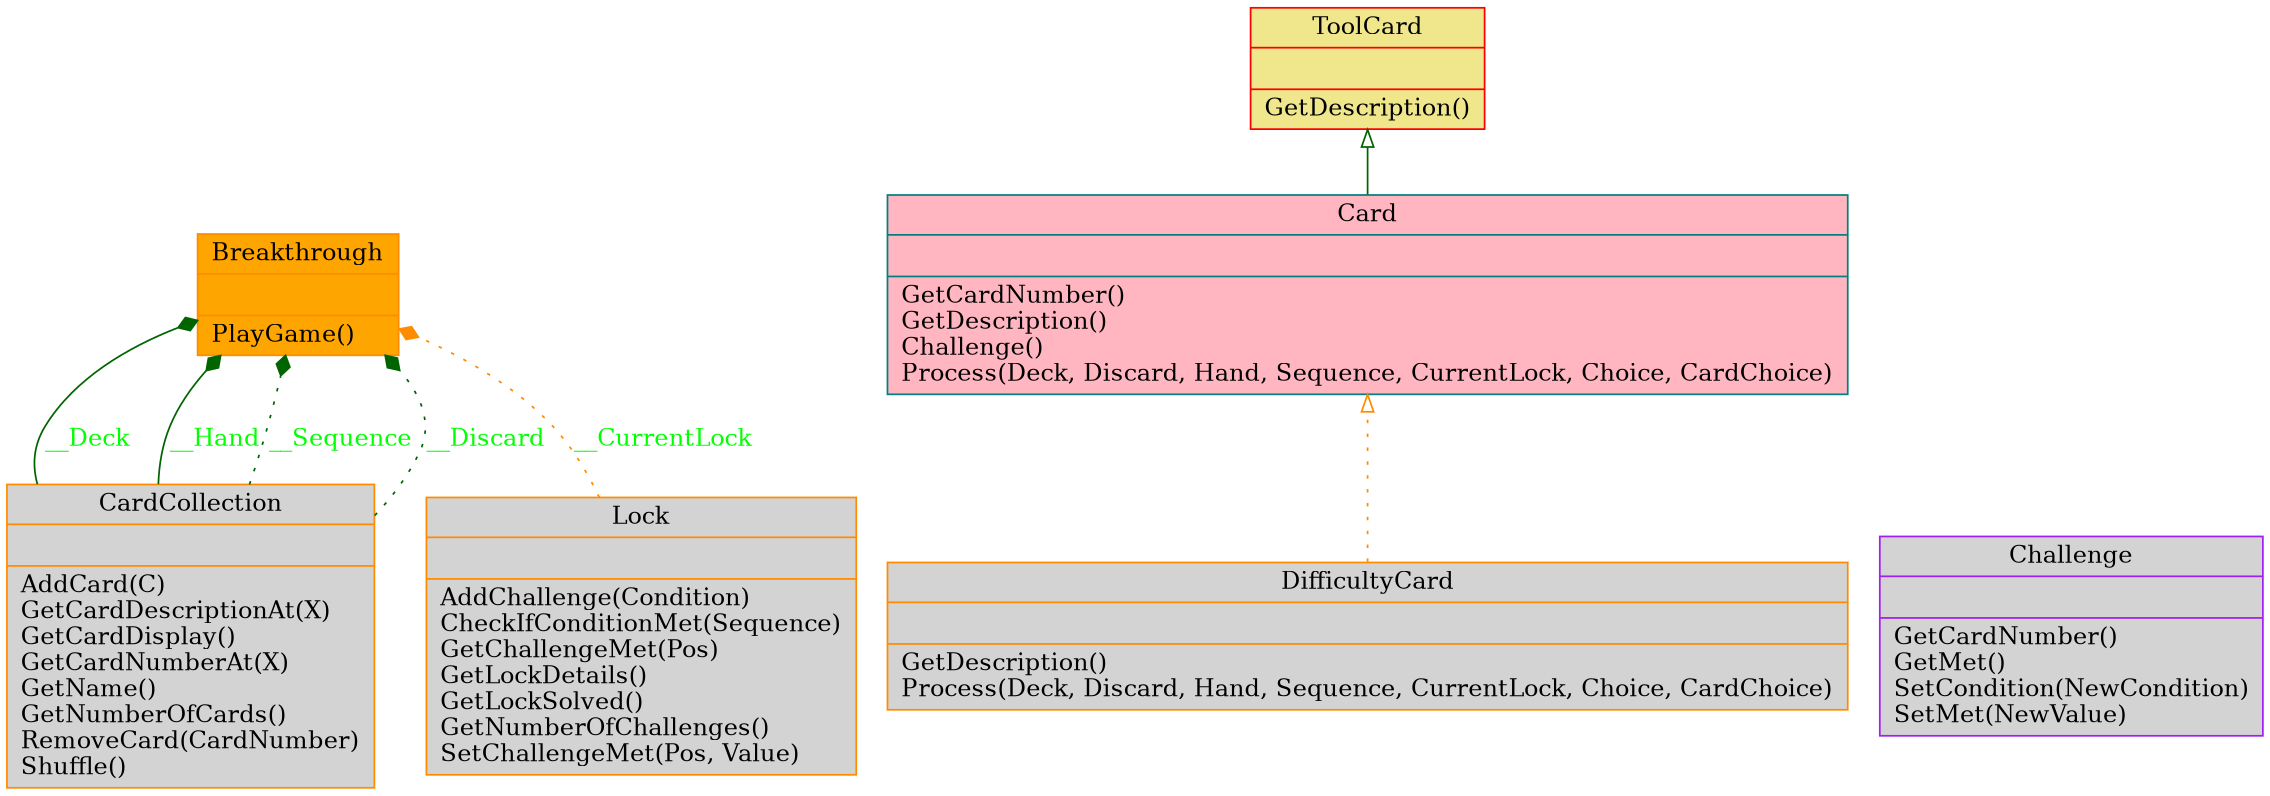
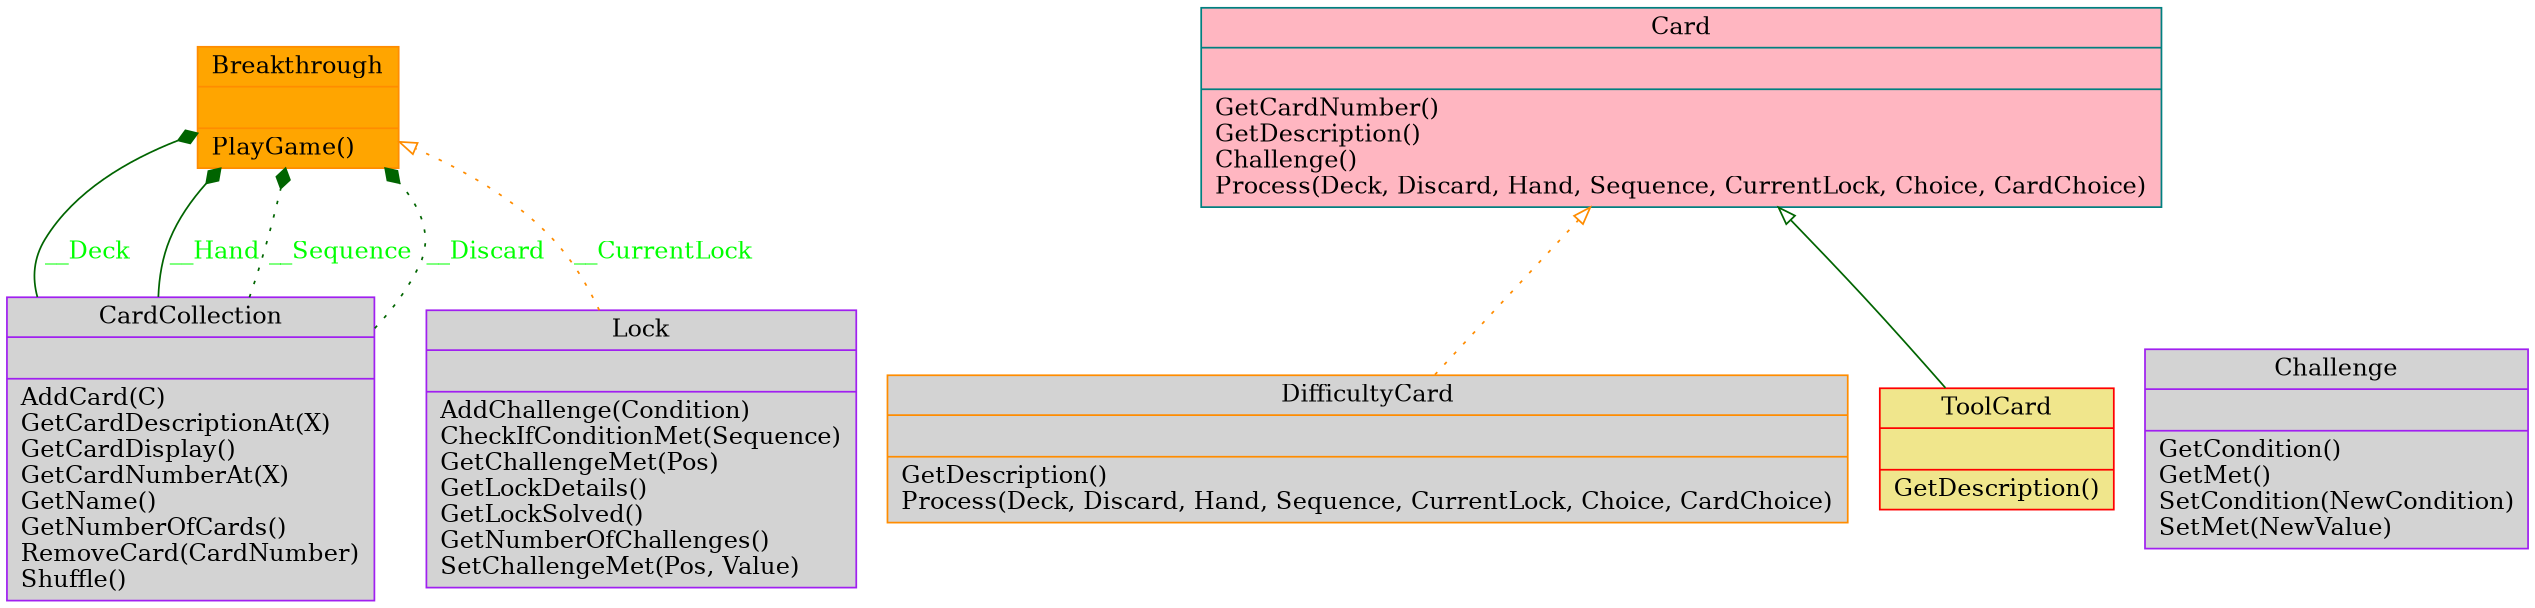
(1368, 171) -> (1869, 303)
(525, 400) -> (524, 212)
(191, 636) -> (191, 449)
(641, 636) -> (641, 449)
(2006, 637) -> (2251, 450)
